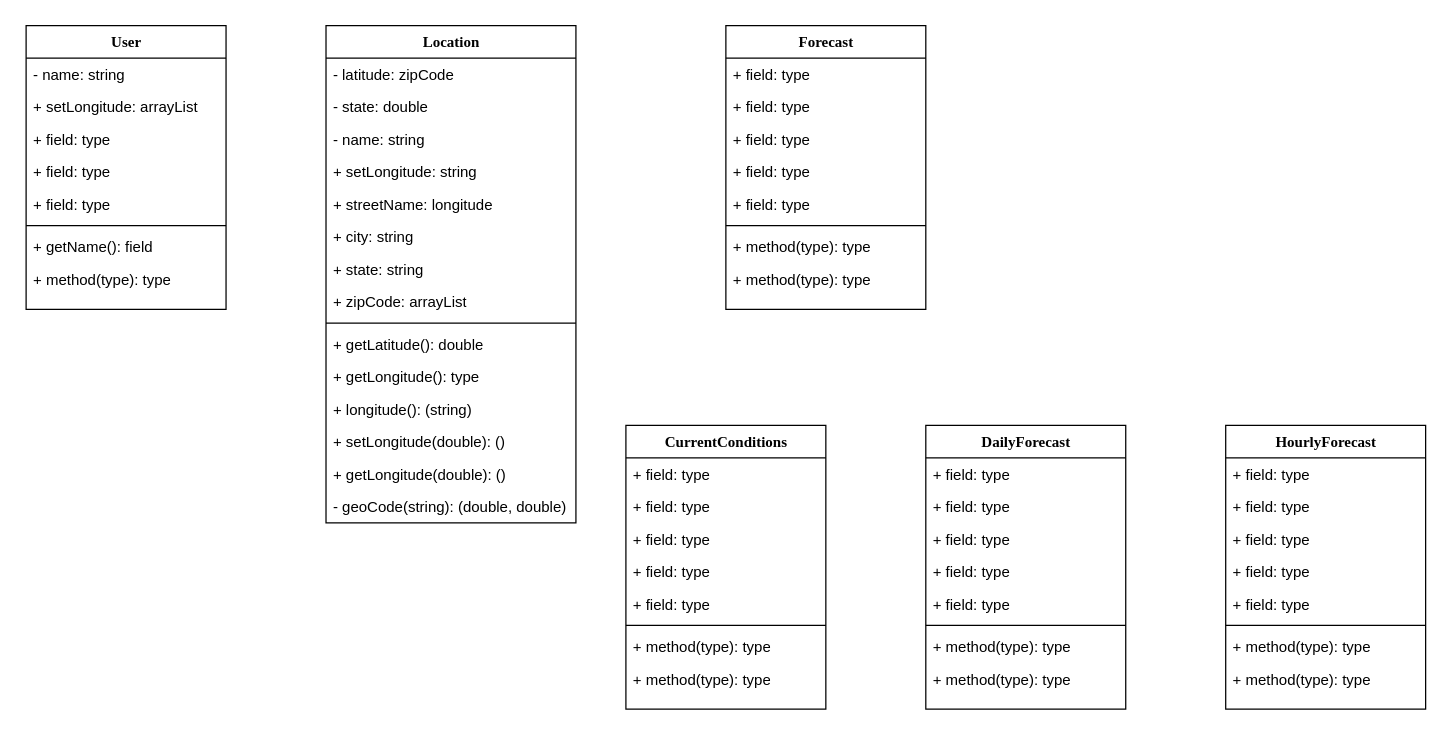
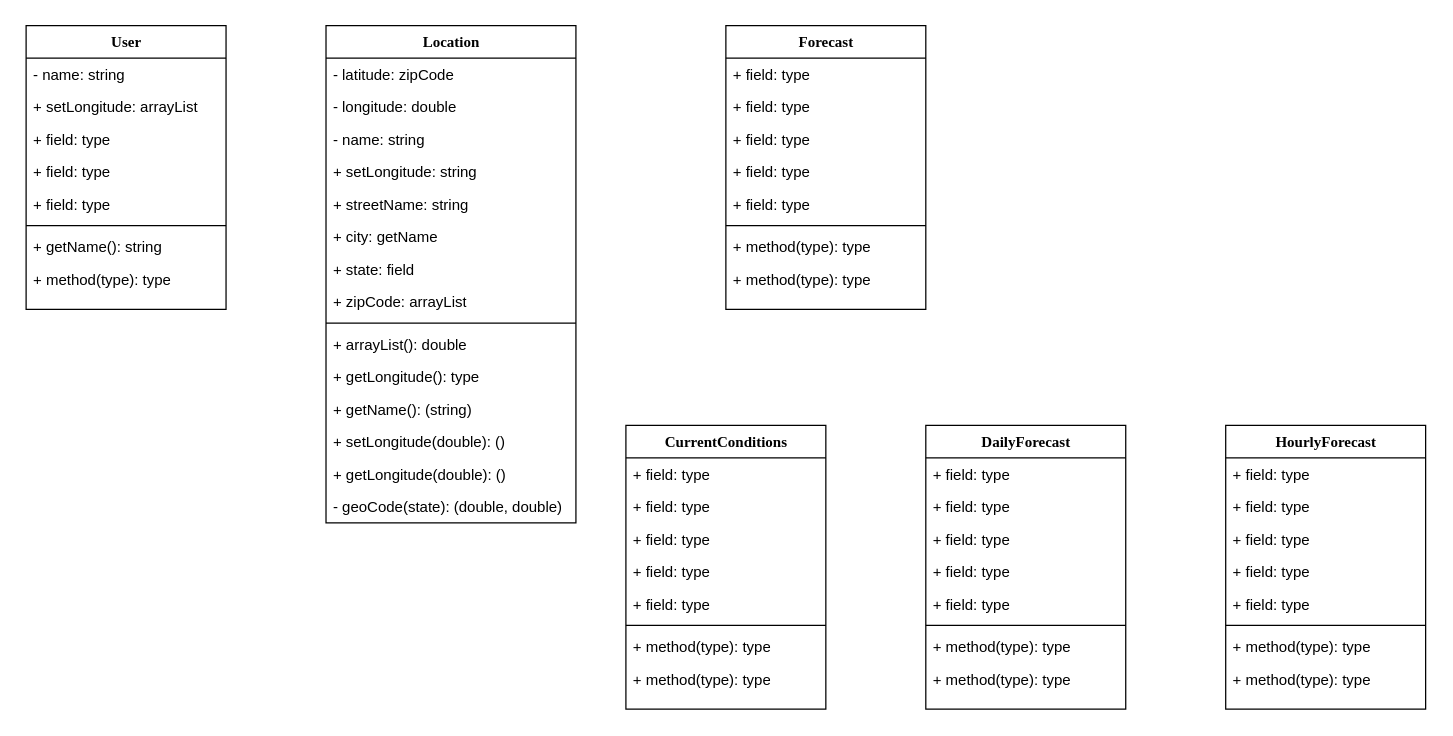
(388, 108) -> (401, 108)
(420, 206) -> (409, 206)
(382, 238) -> (388, 238)
(99, 248) -> (105, 248)
(388, 271) -> (382, 271)
(420, 346) -> (412, 346)
(418, 411) -> (414, 411)
(452, 517) -> (452, 517)
